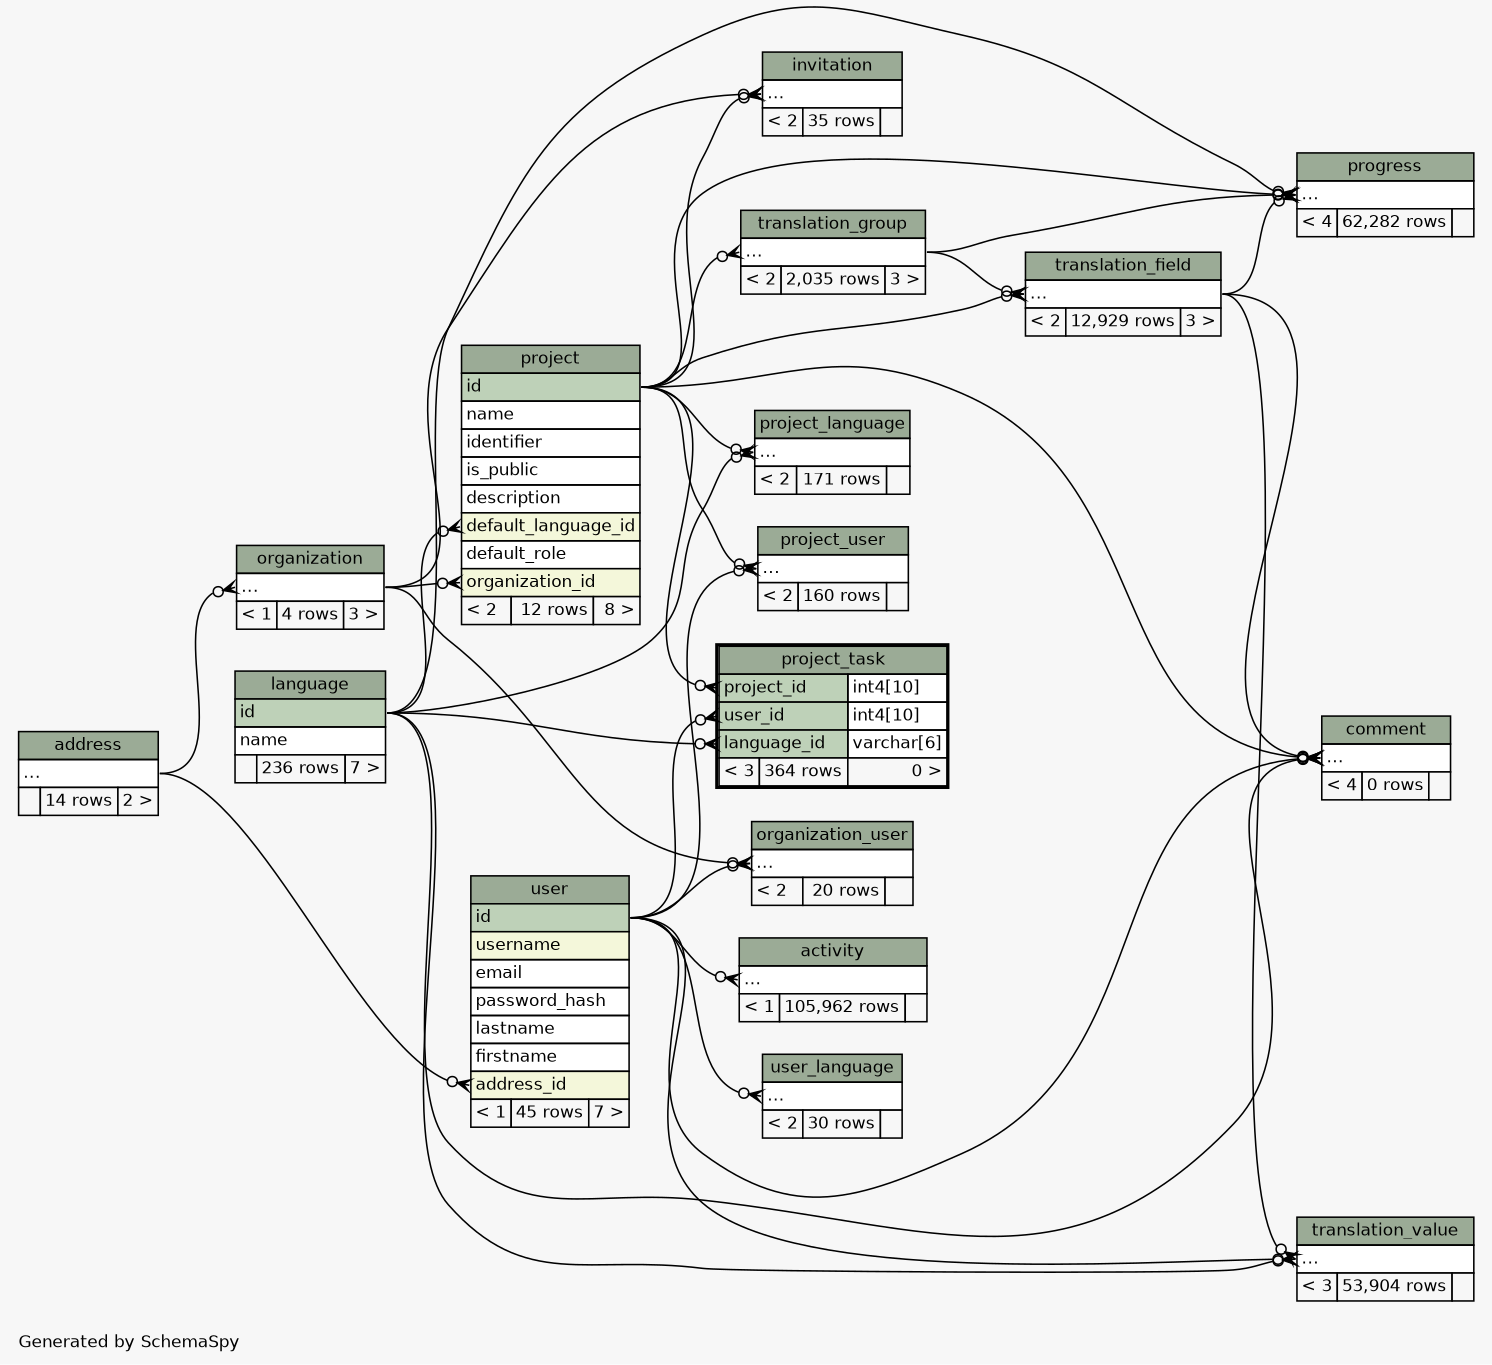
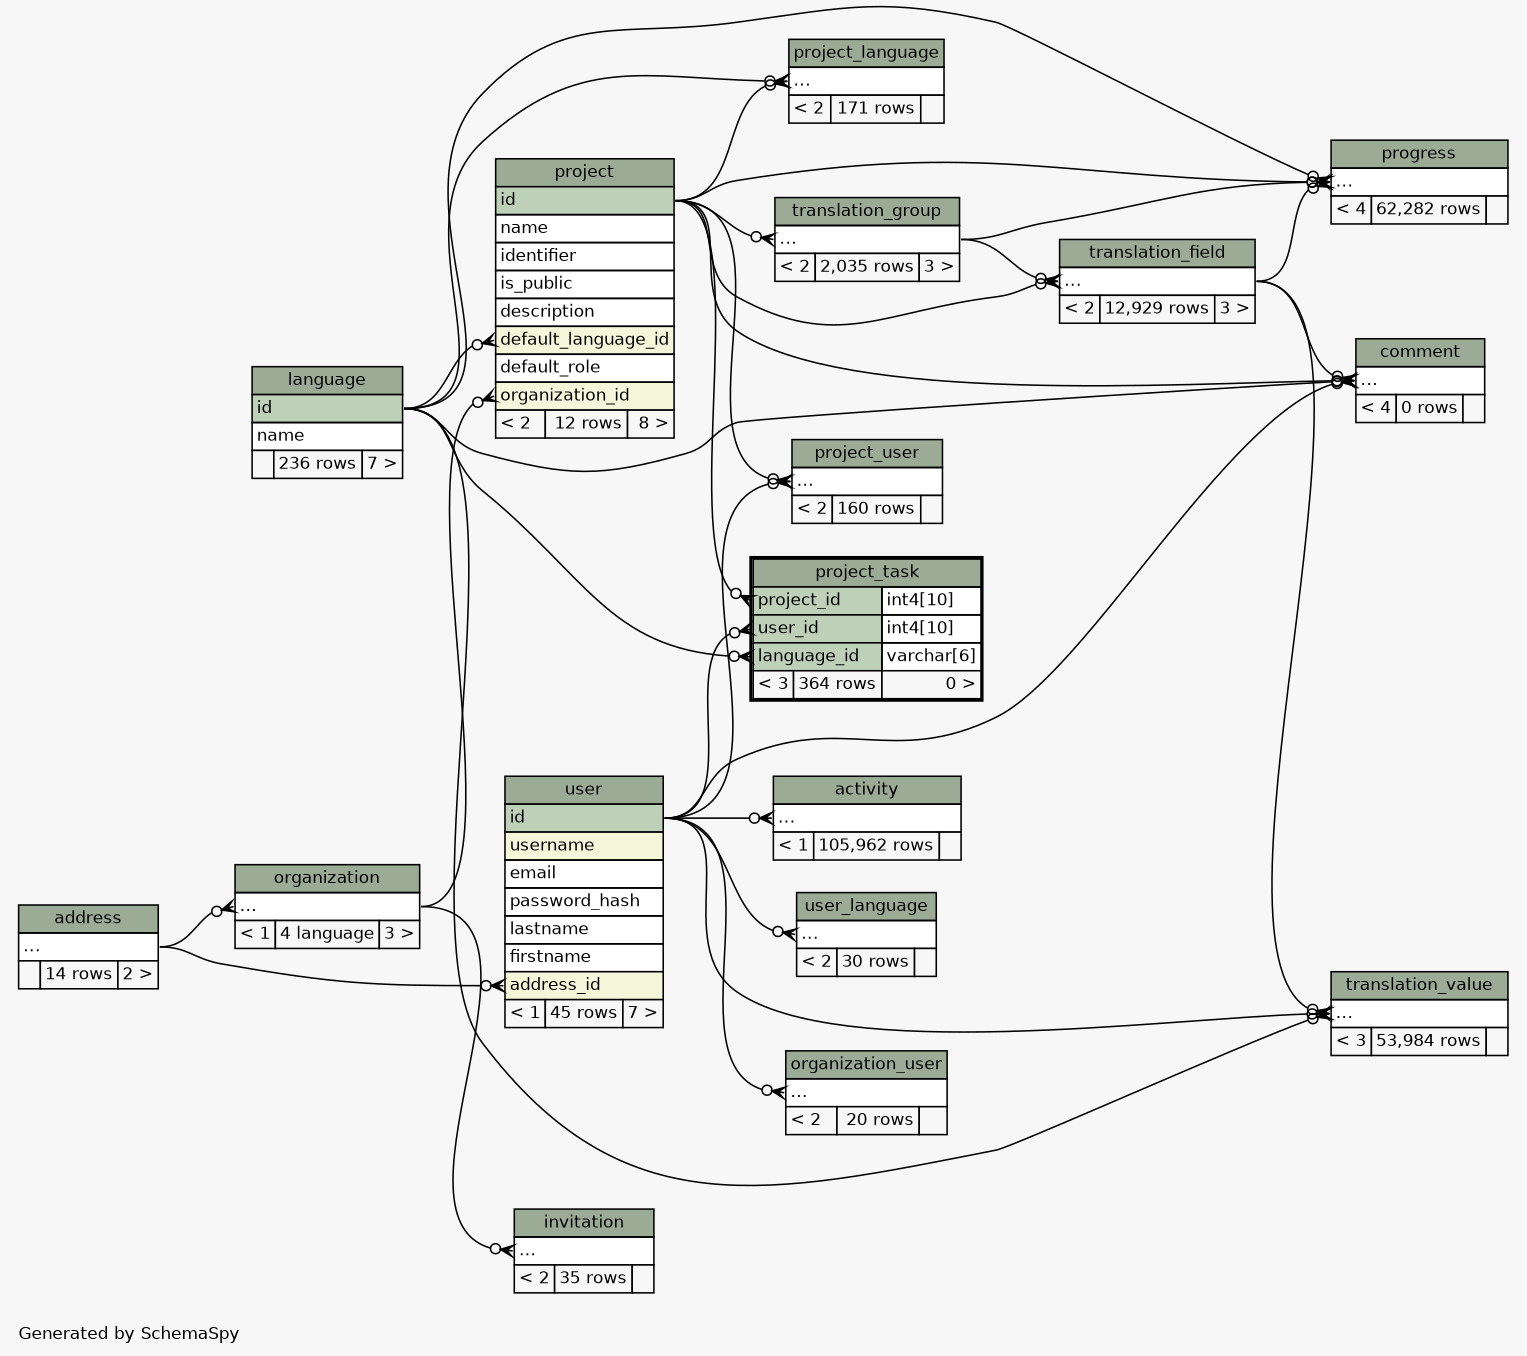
(688, 253) -> none
(310, 614) -> (327, 934)
(546, 742) -> none
(1395, 1286) -> (1429, 1041)
